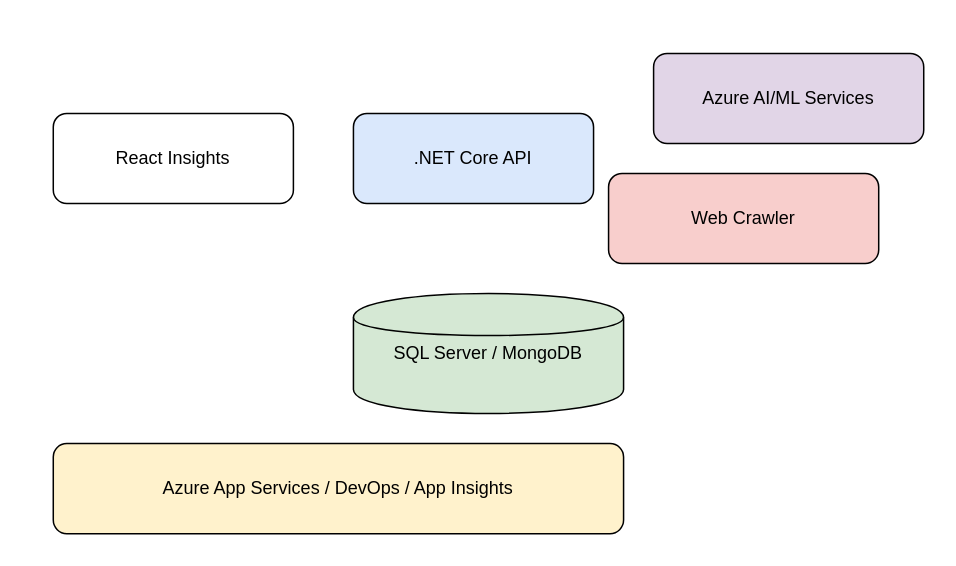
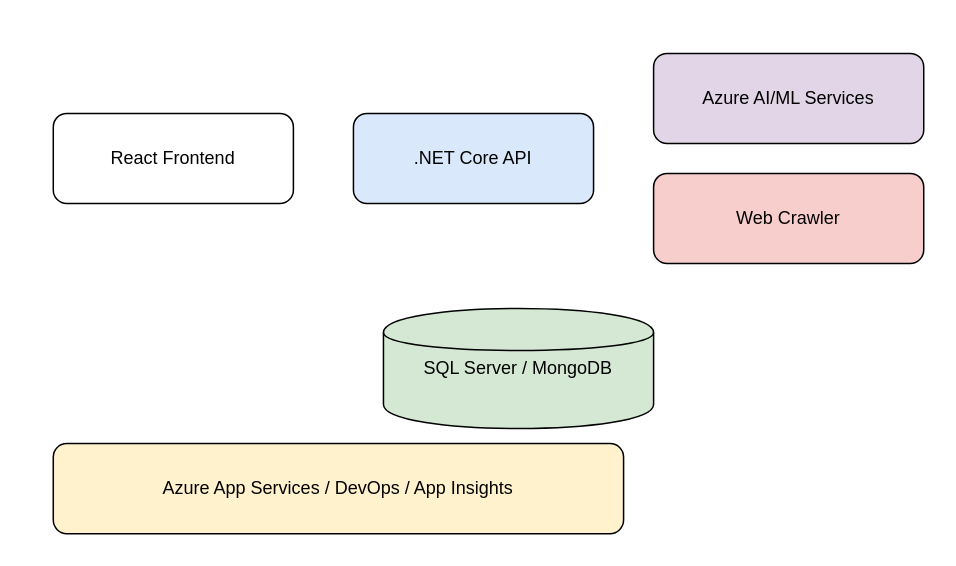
(173, 158) -> (173, 158)
(743, 218) -> (788, 218)
(488, 353) -> (518, 368)
